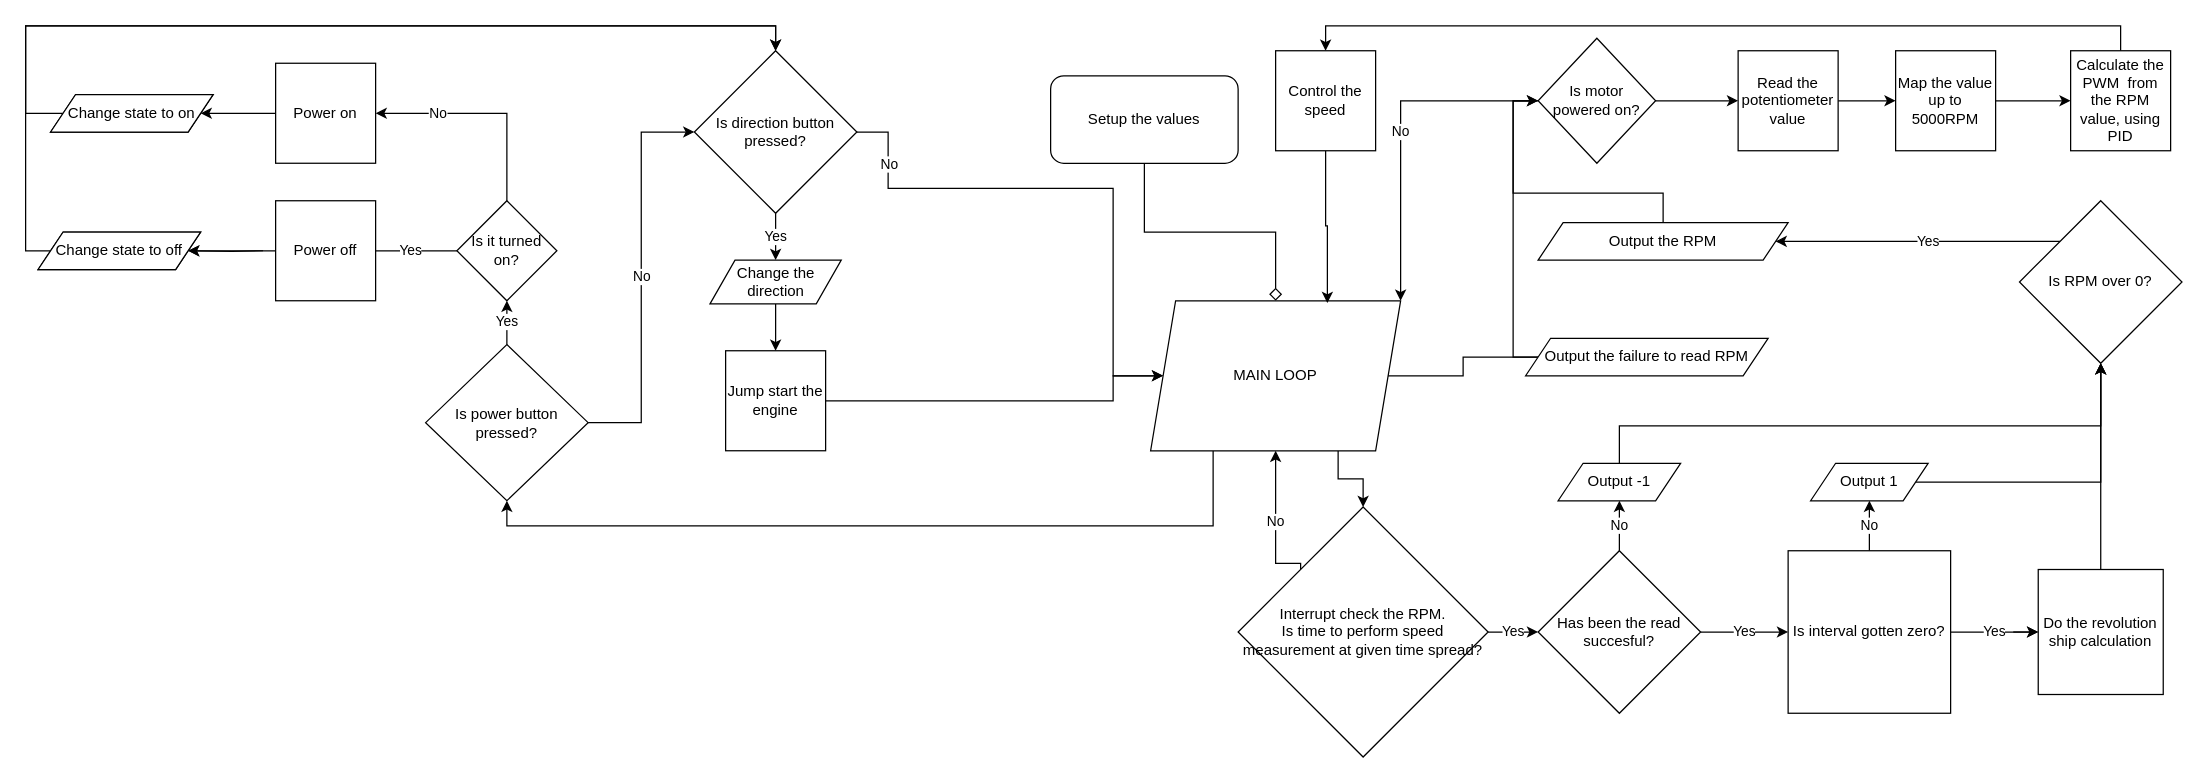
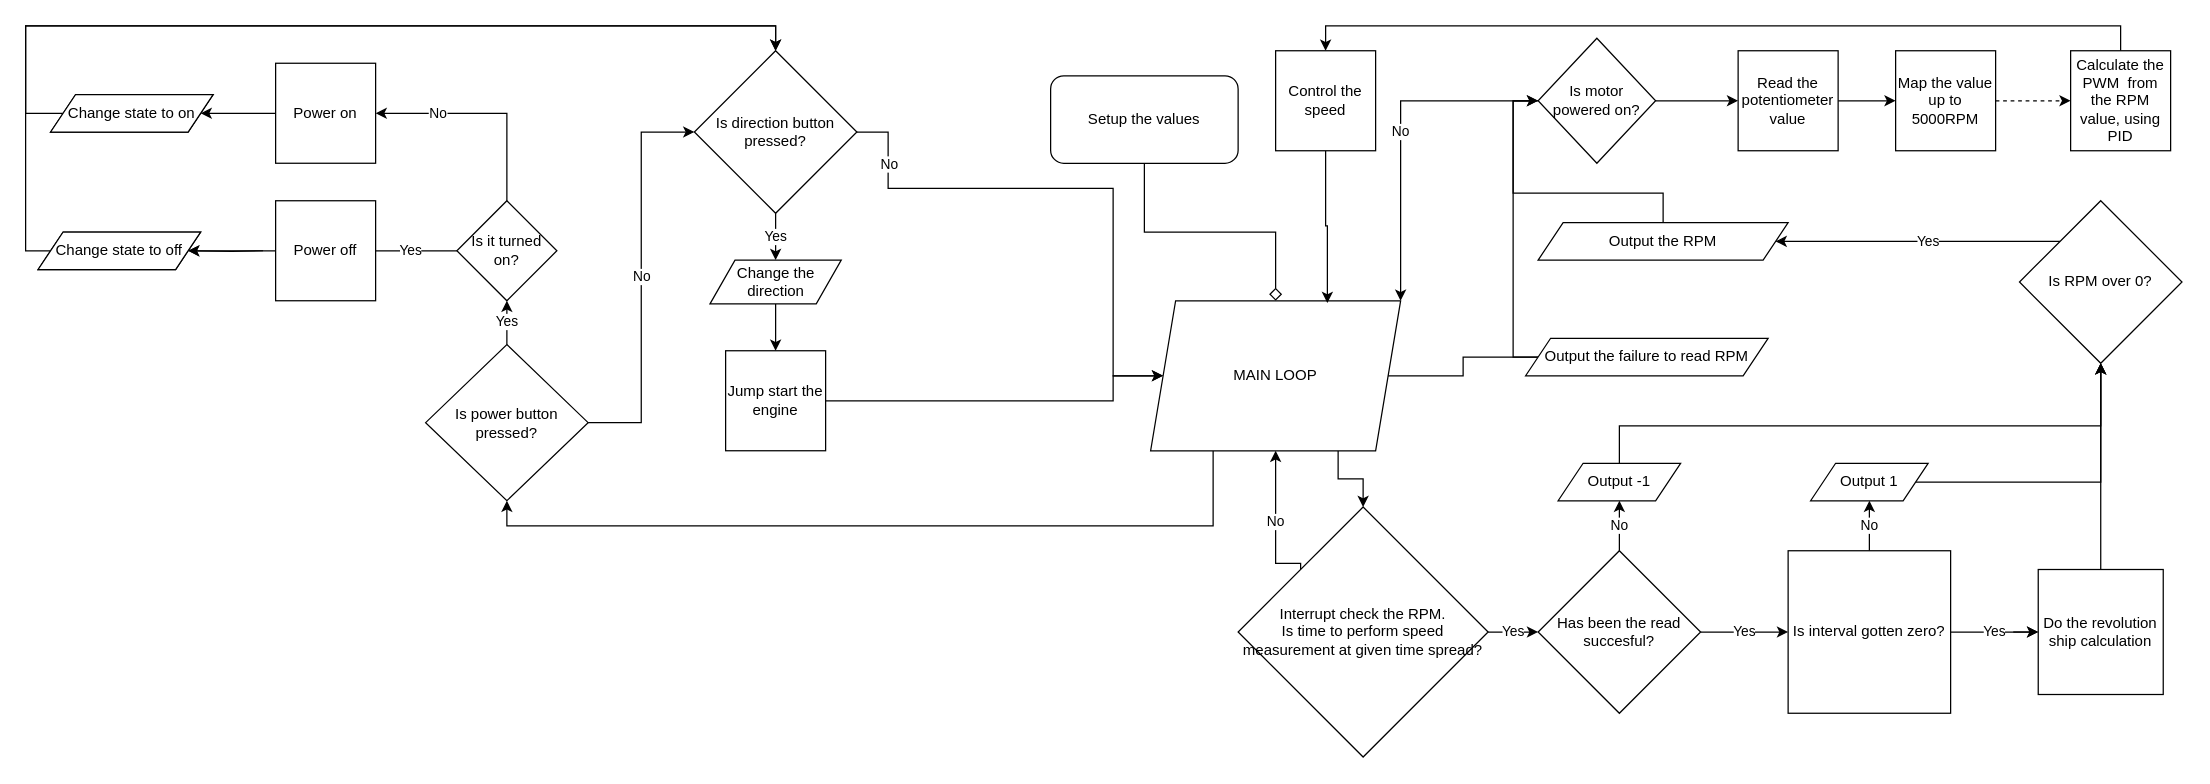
(2030, 101) -> (2030, 101)
